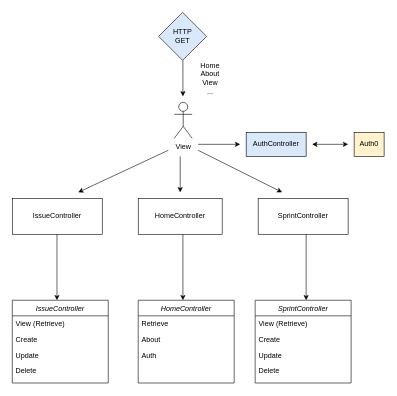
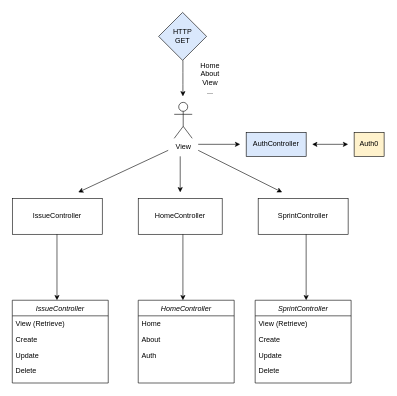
(157, 324) -> (150, 324)
